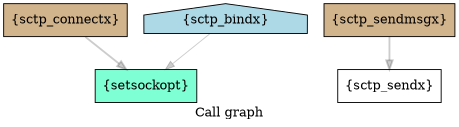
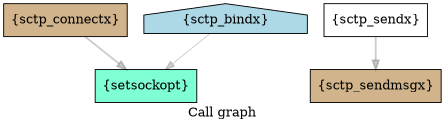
(389, 49) -> (376, 49)
